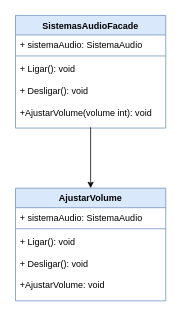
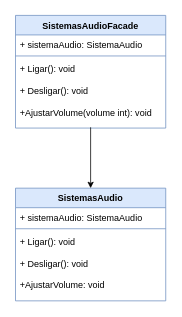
(90, 199) -> (90, 199)
